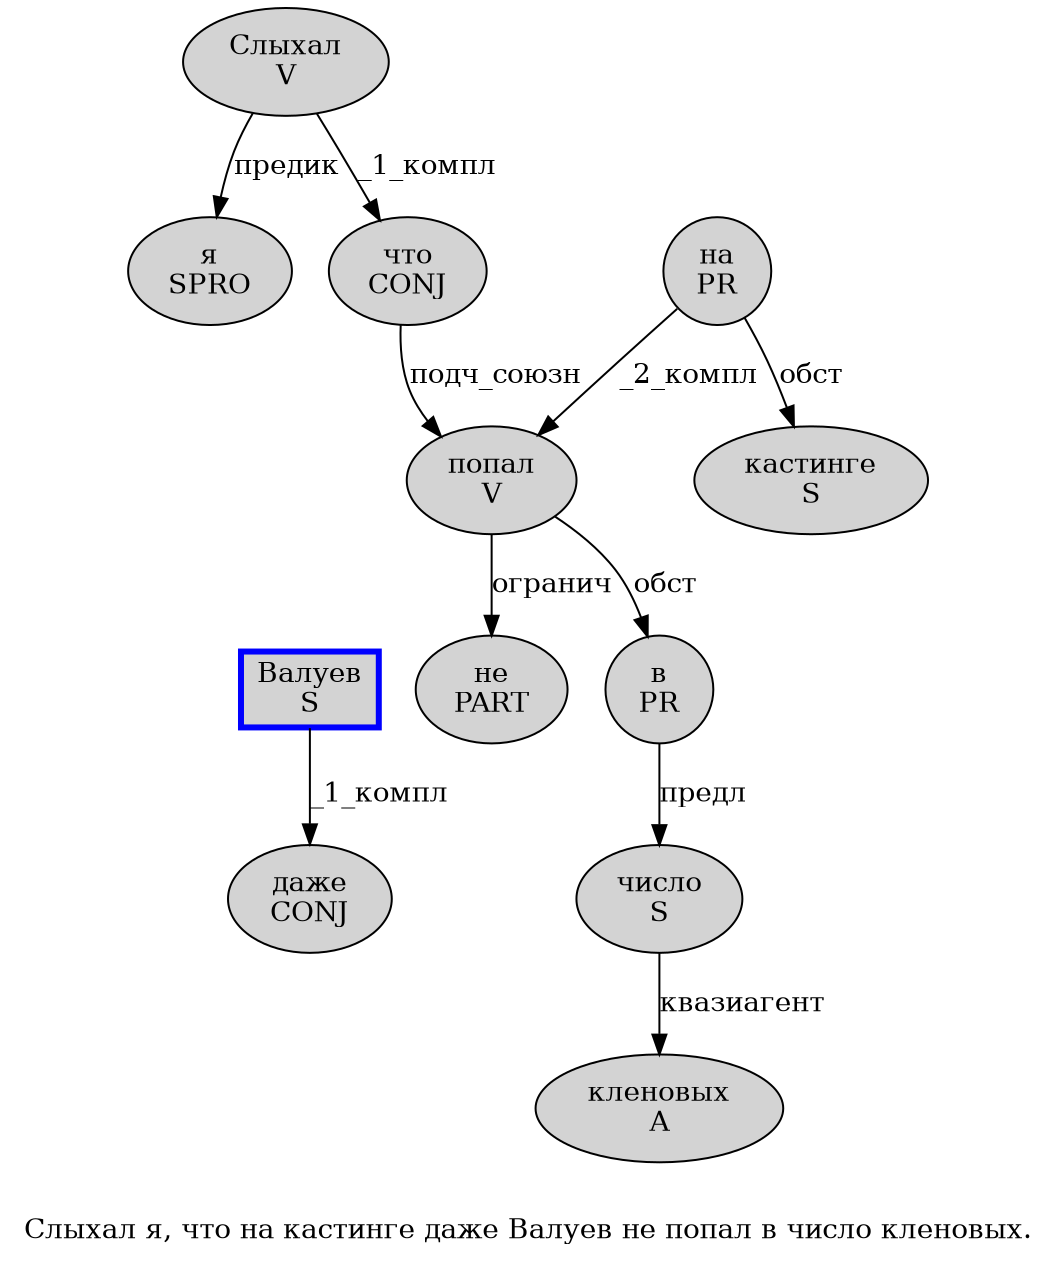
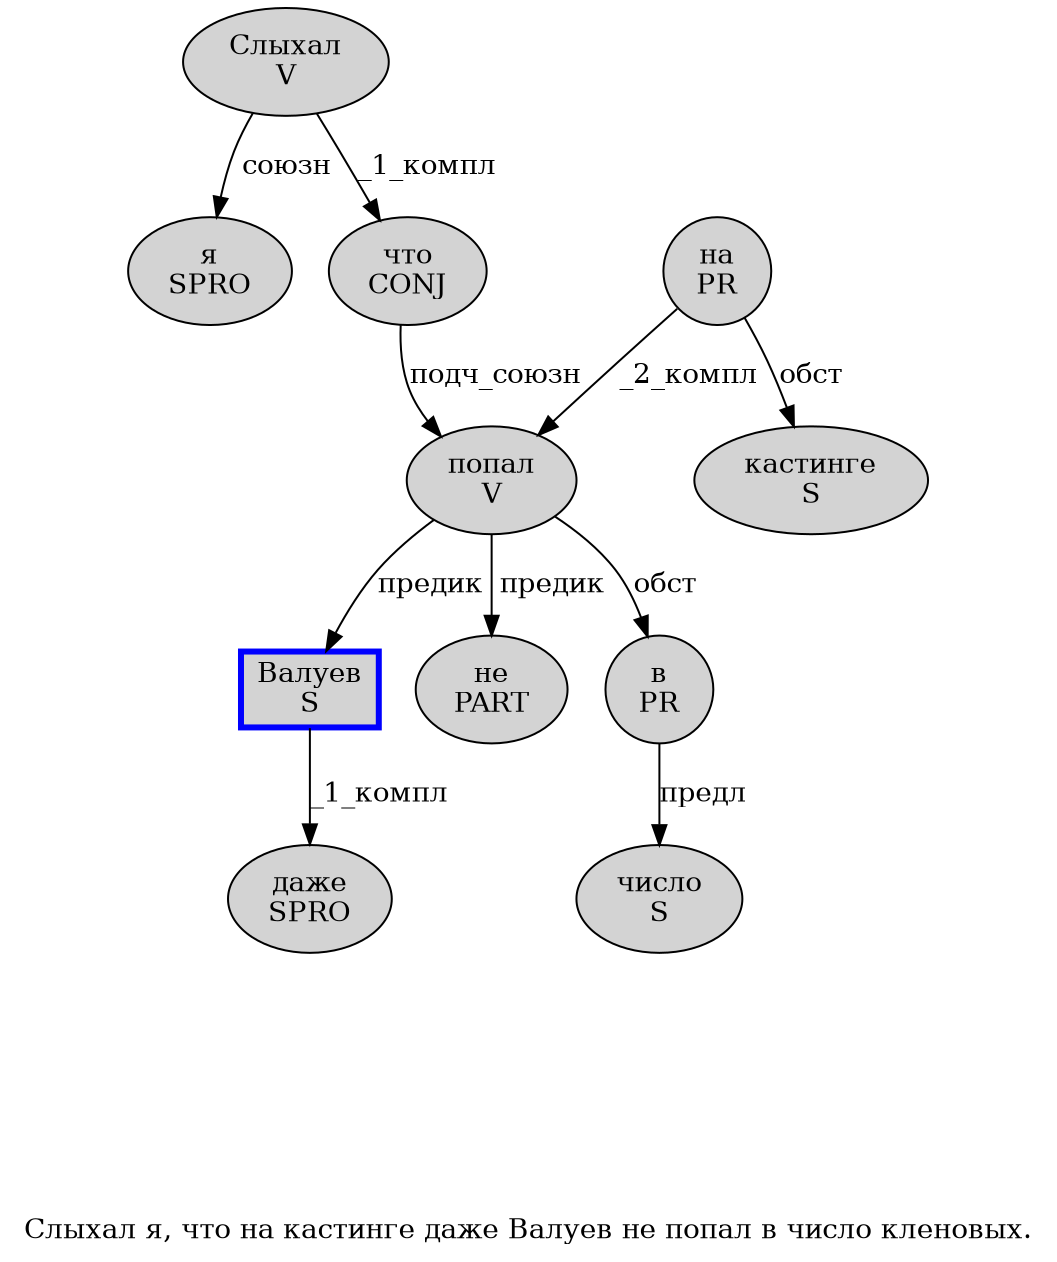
(287, 167) -> (287, 167)
none -> (378, 570)
(553, 585) -> (553, 585)
(310, 899) -> (310, 899)
(659, 1108) -> none
